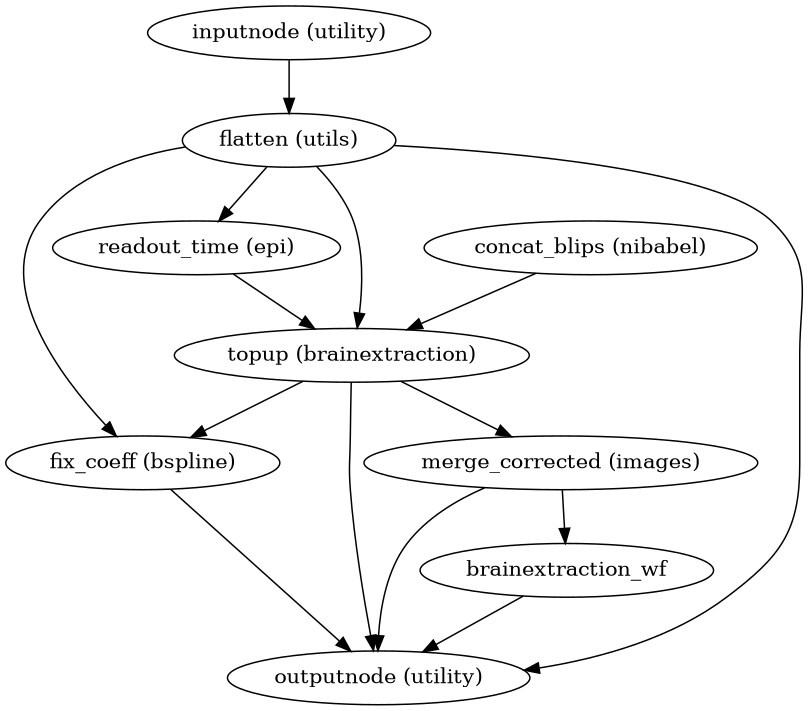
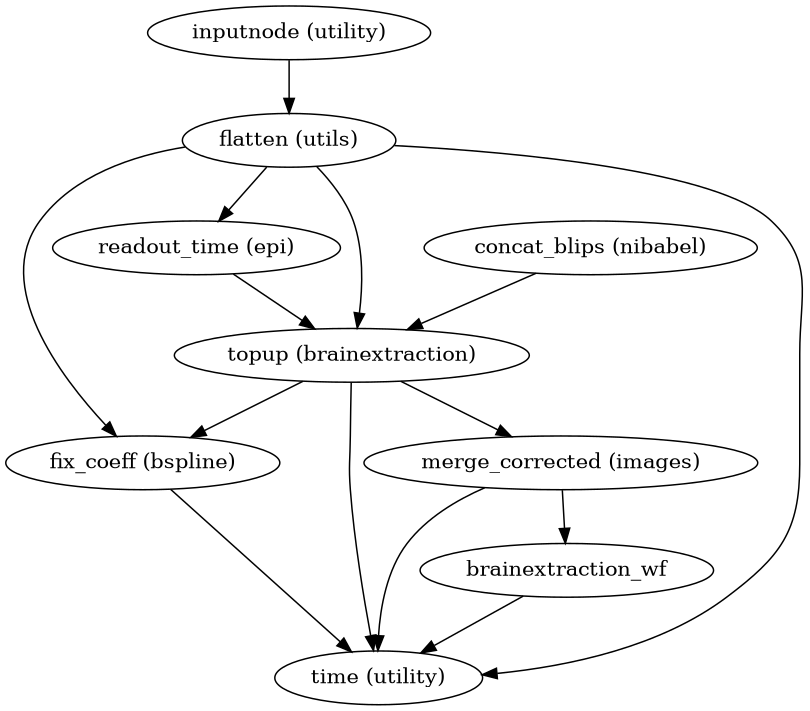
(379, 678) -> (379, 678)
